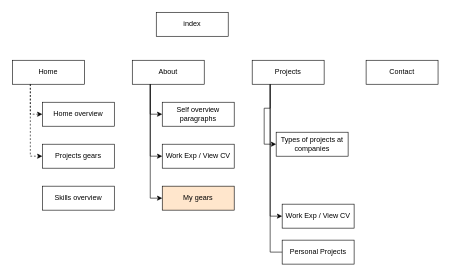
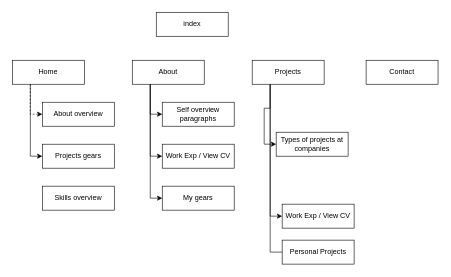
(78, 114) -> (78, 114)
(30, 140) -> (30, 140)
(198, 198) -> (198, 198)
